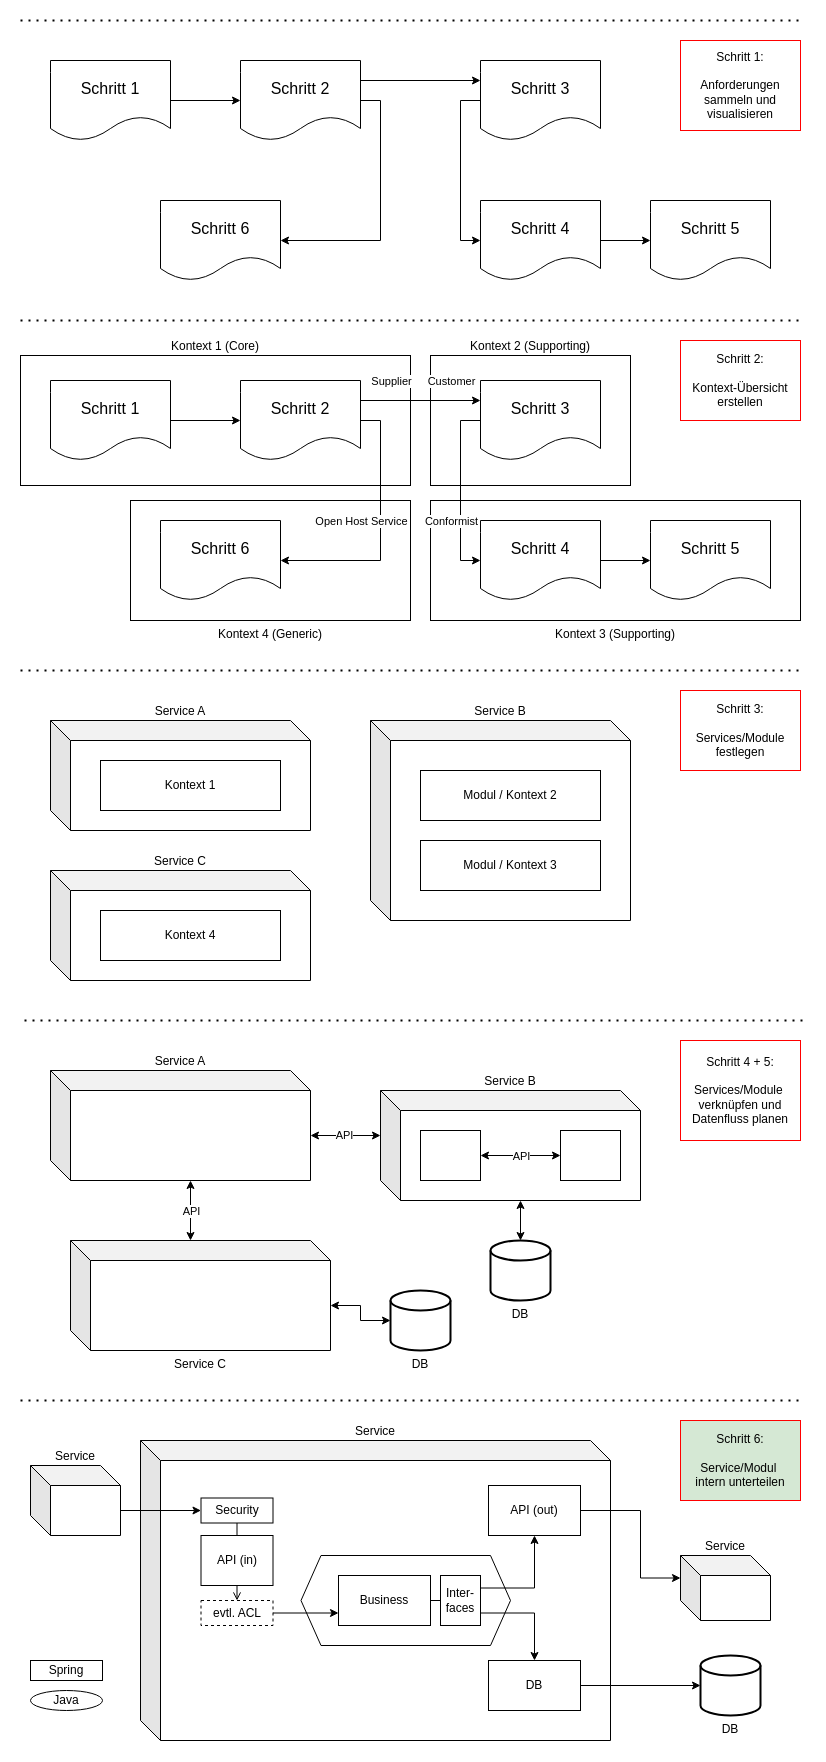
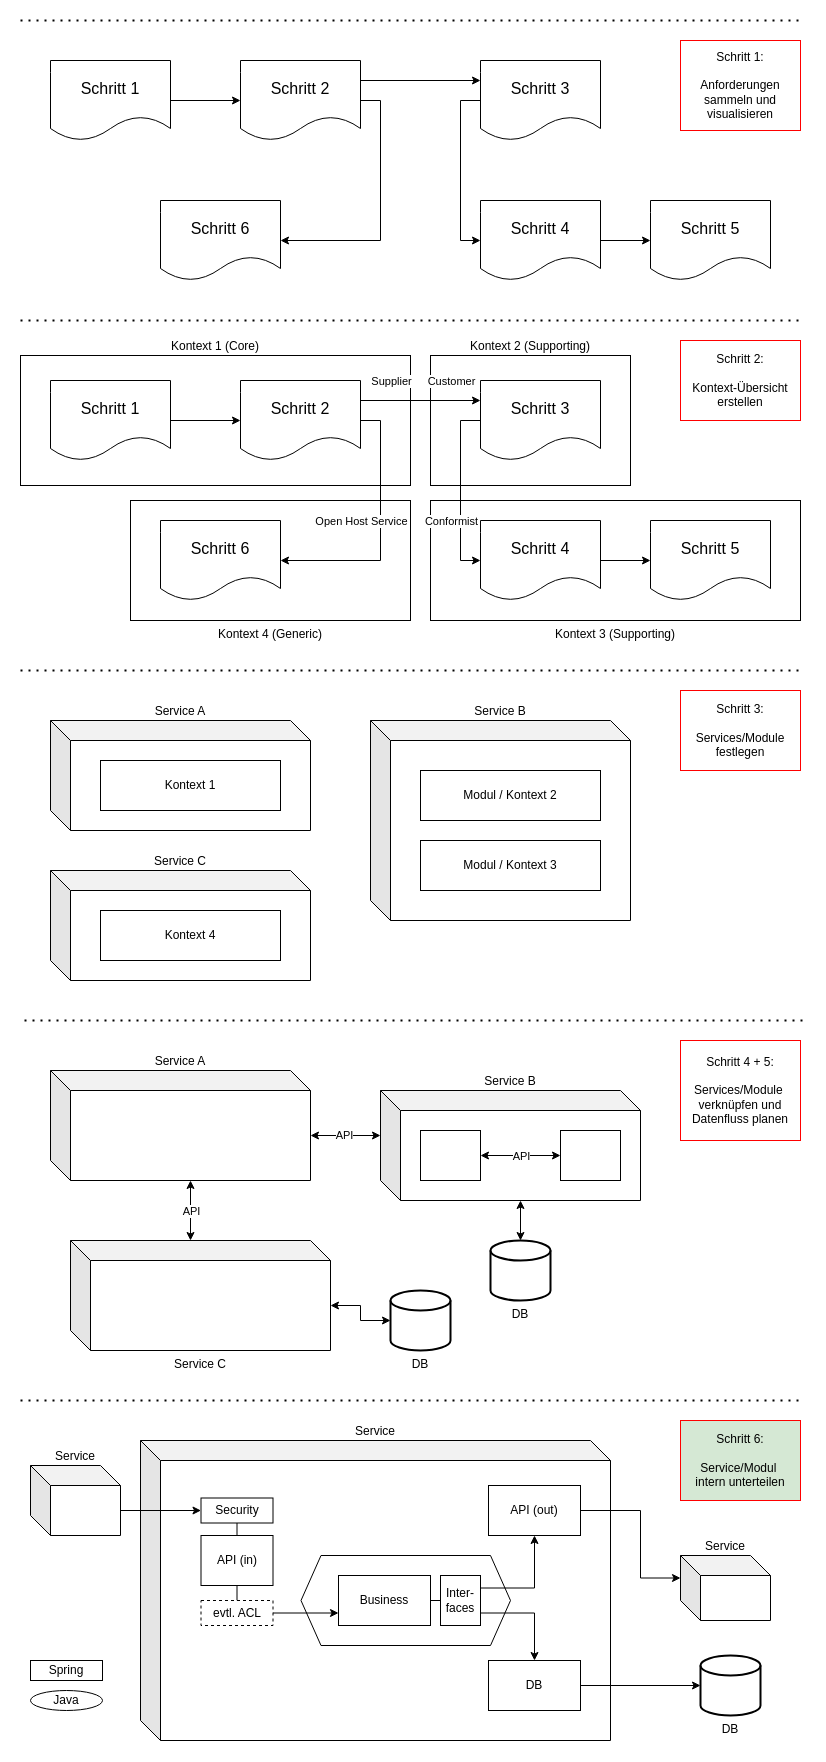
(237, 1594) -> (237, 1595)
